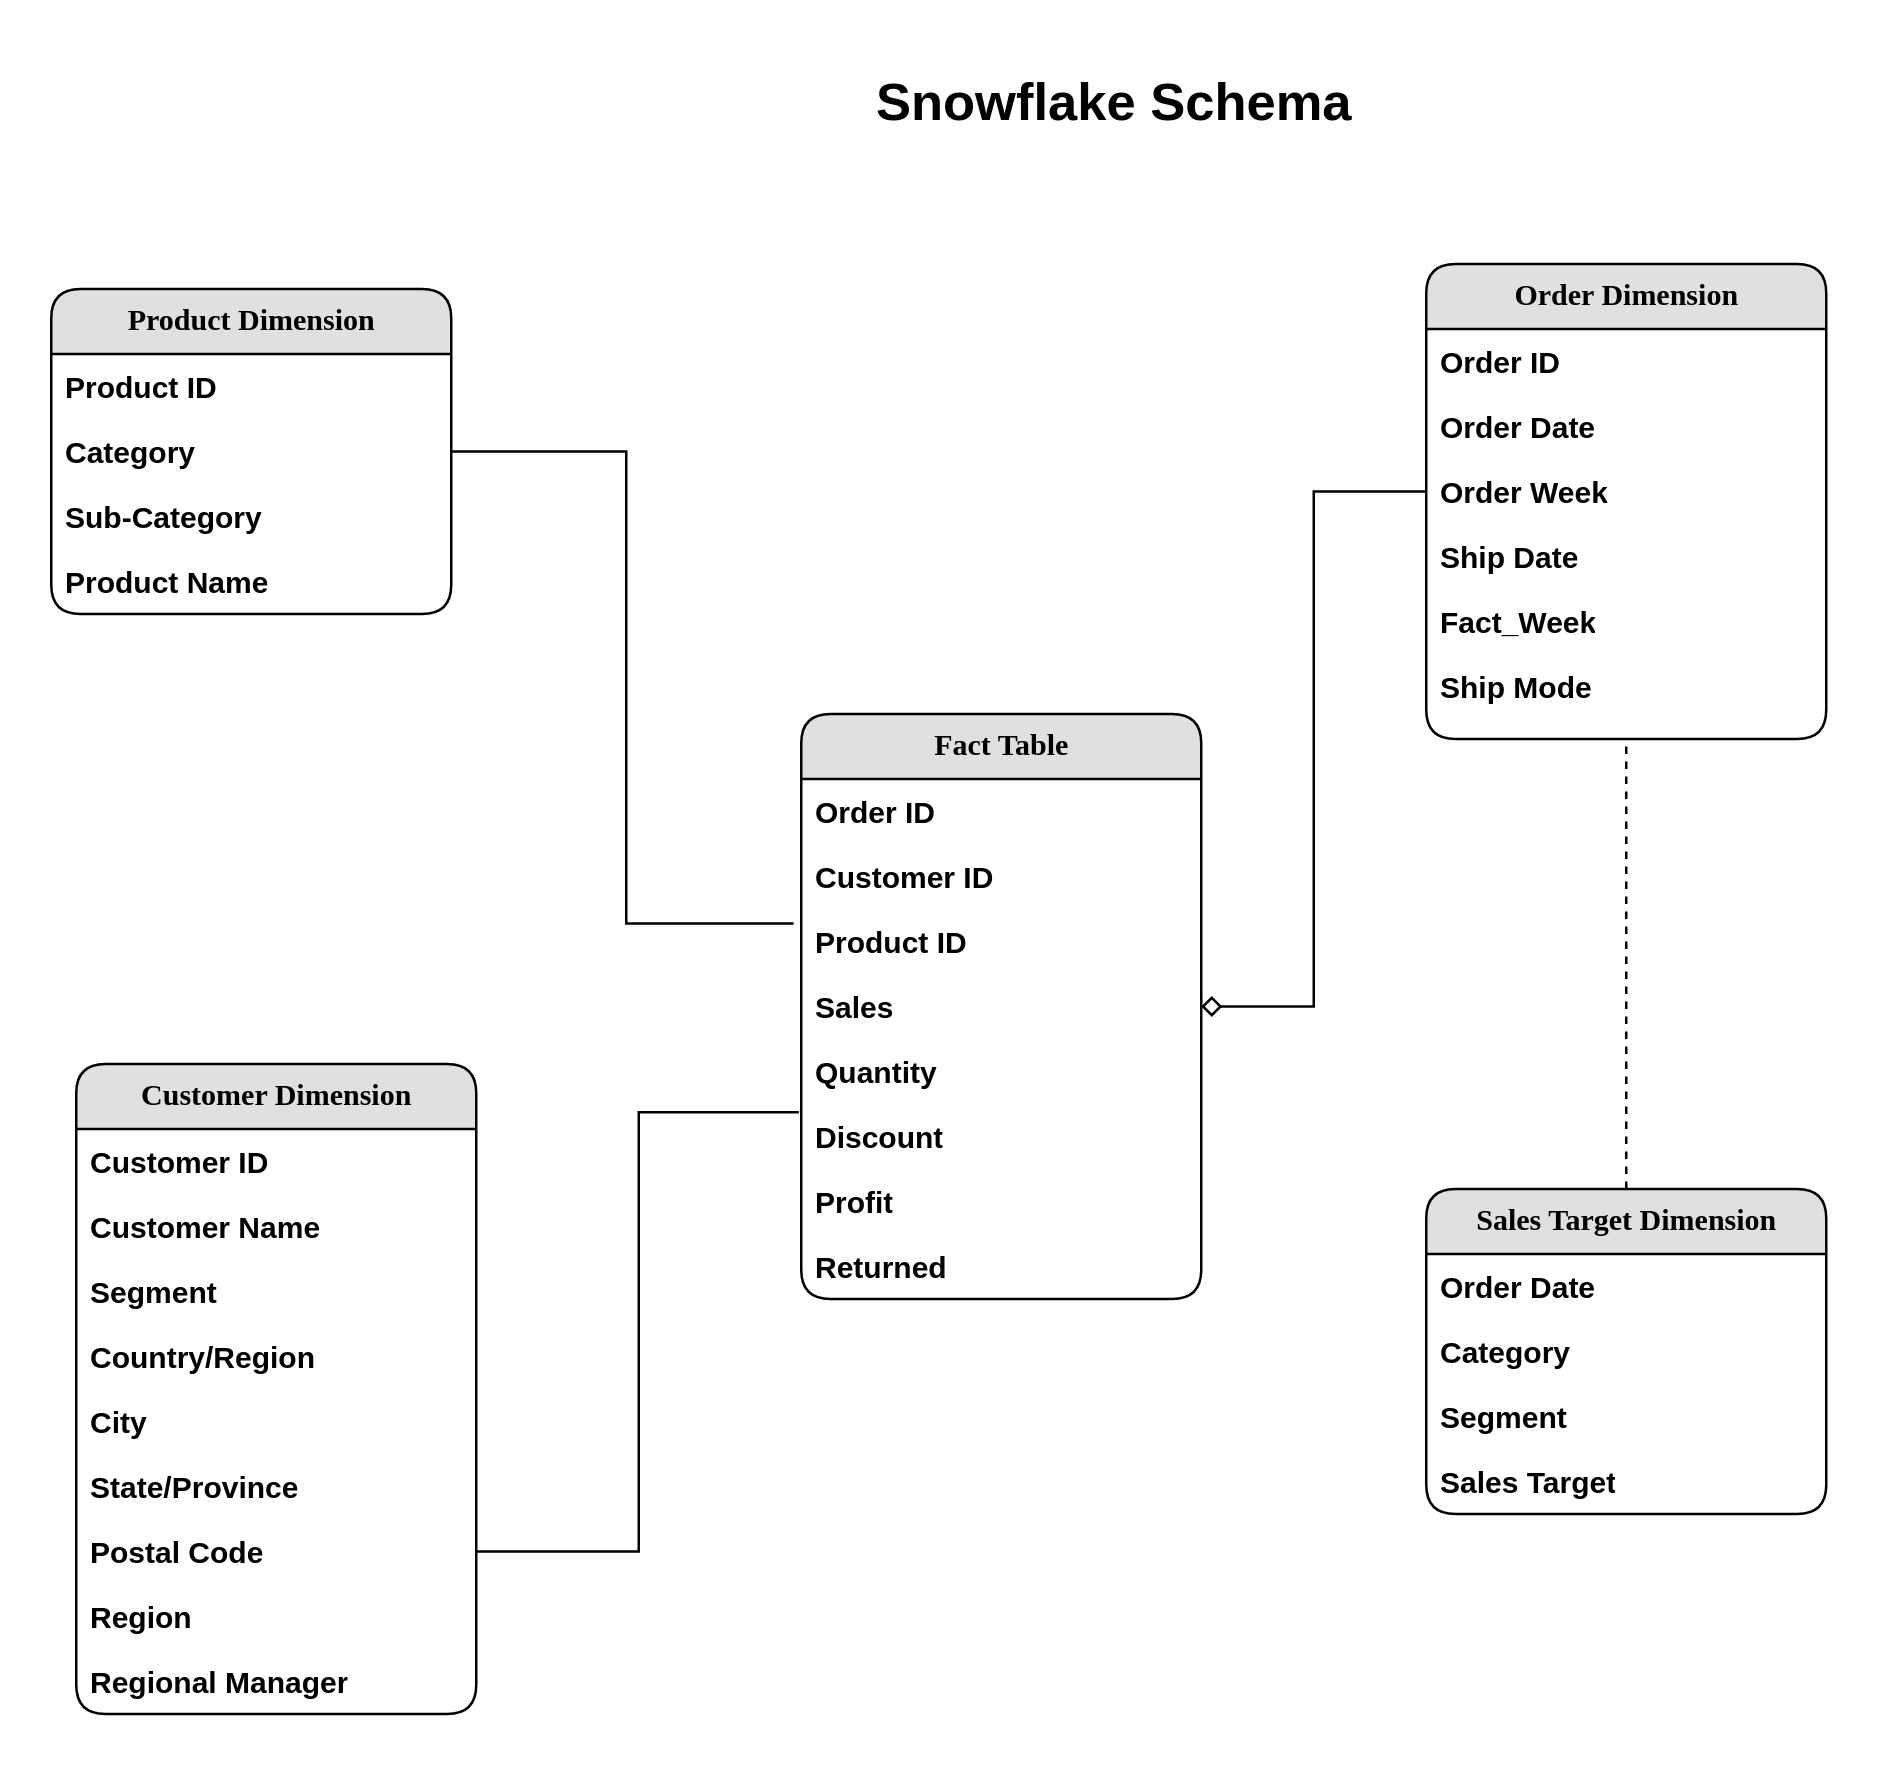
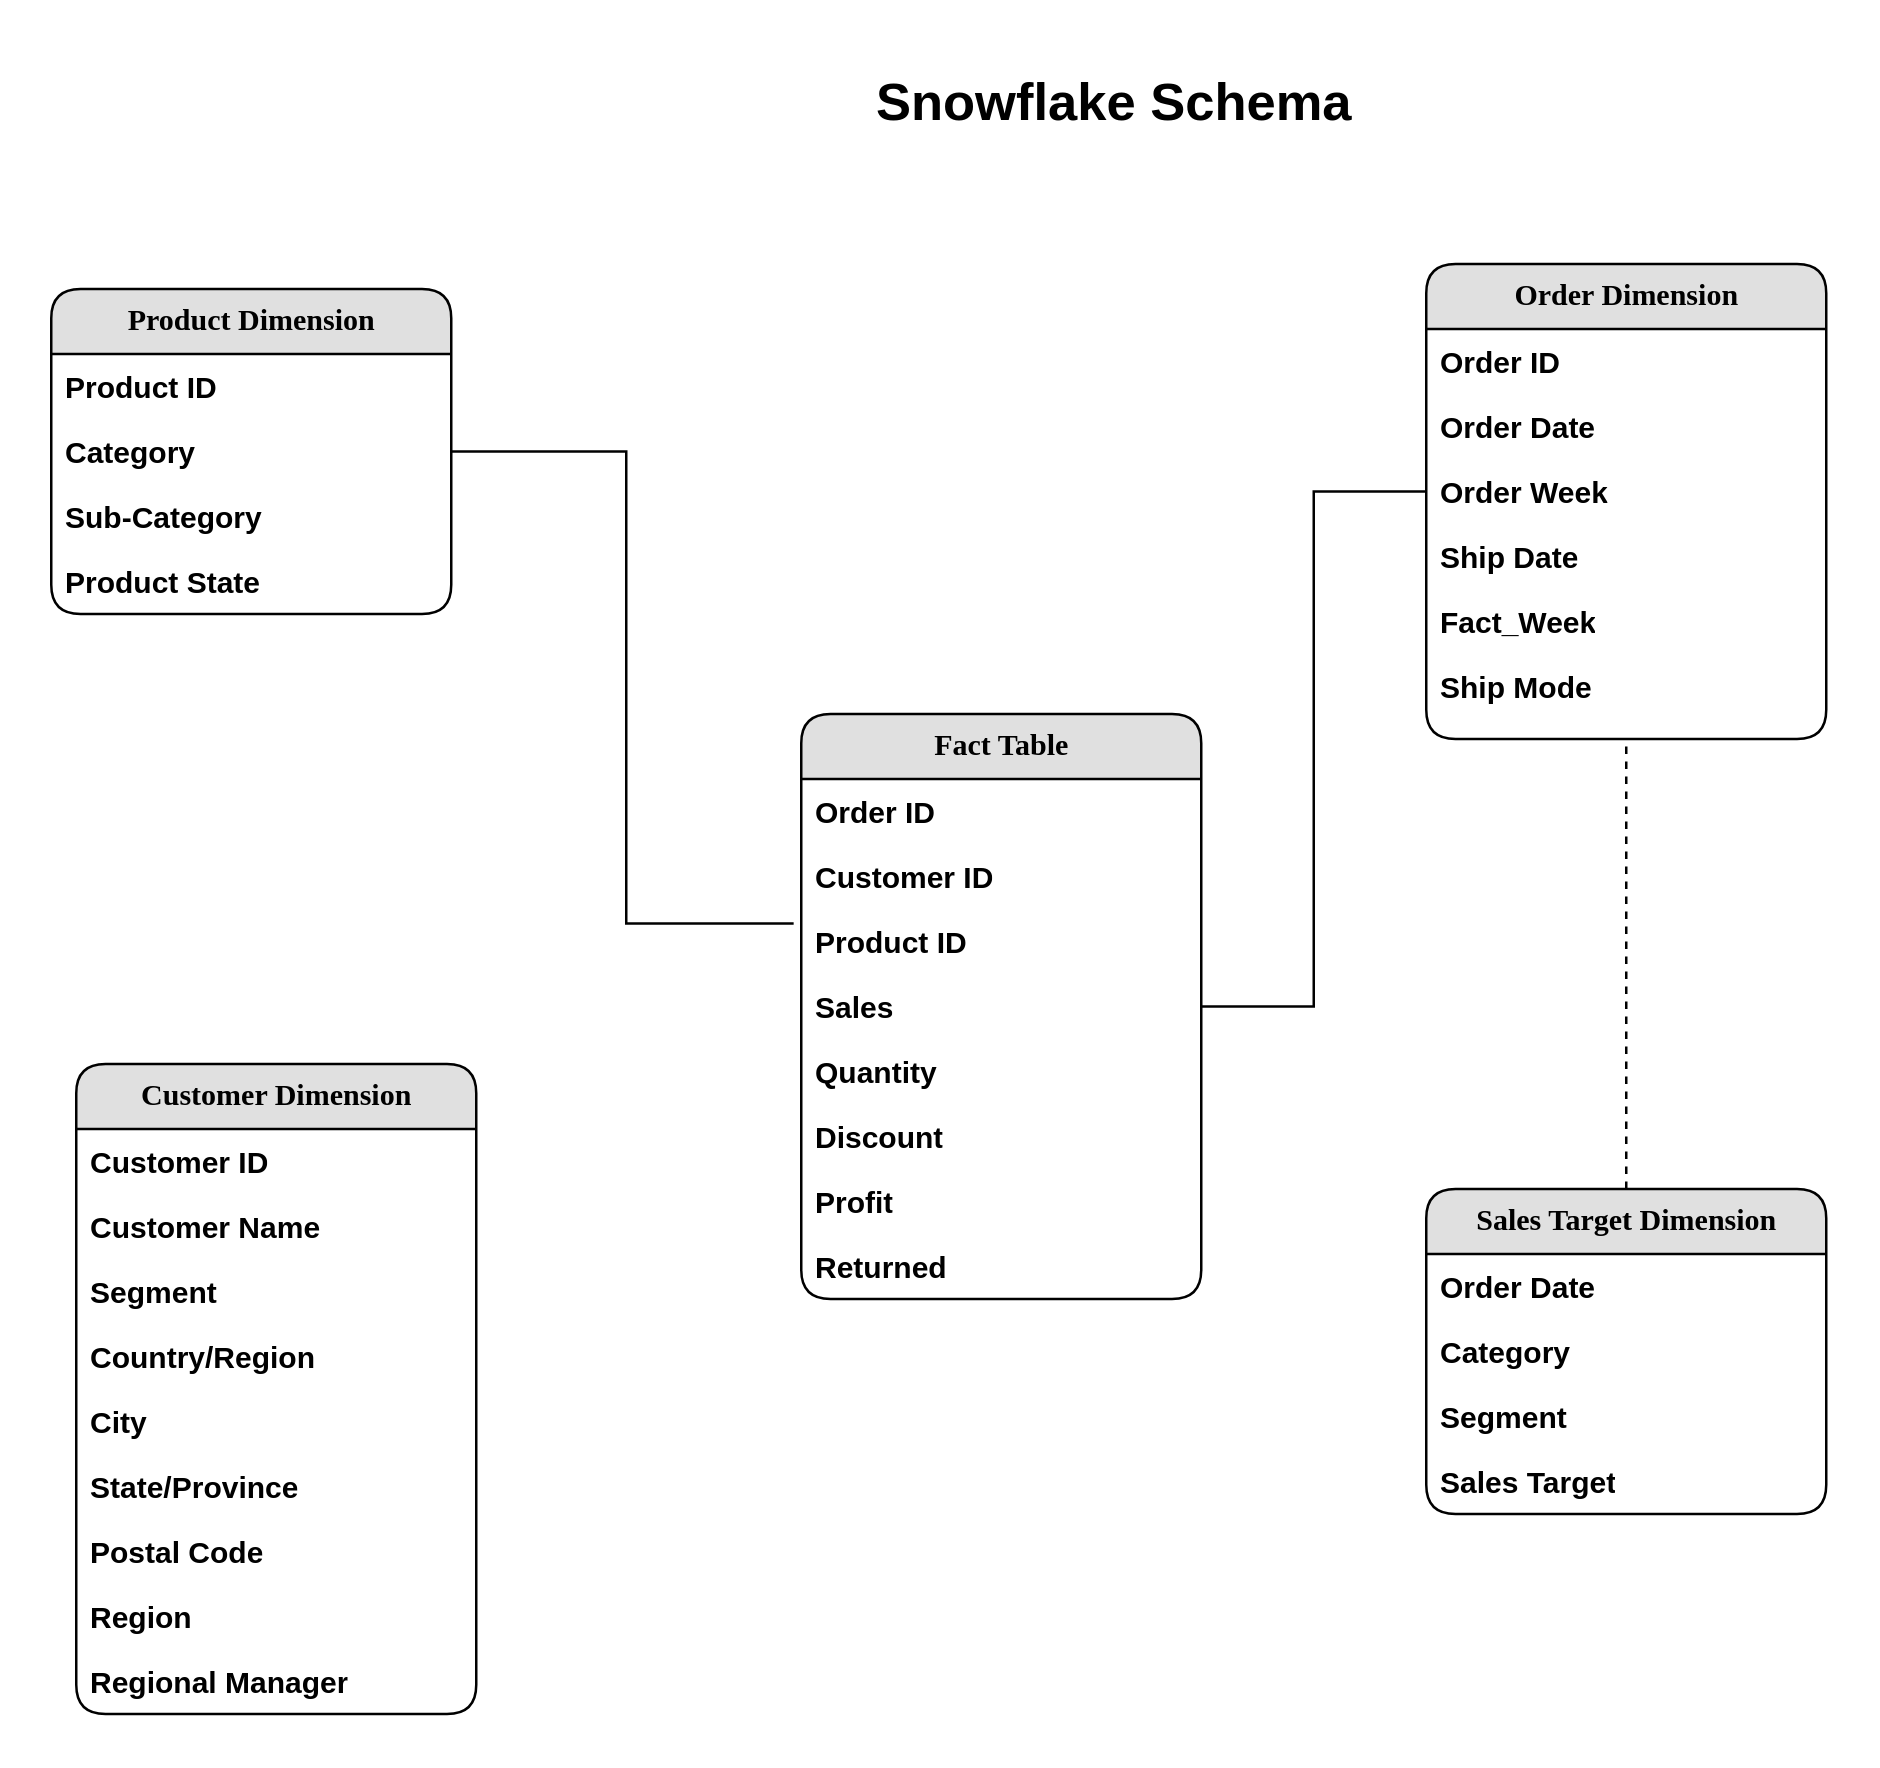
(163, 584) -> (172, 584)
(1221, 1006) -> (1211, 1006)
(639, 1333) -> none
